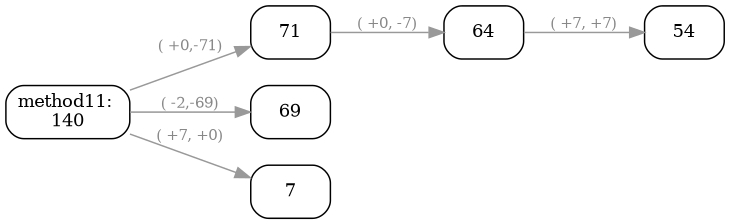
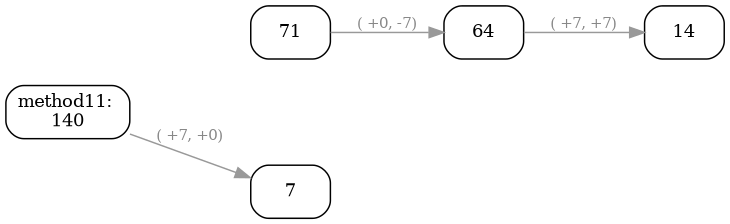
(684, 32) -> (684, 32)
(183, 71) -> none
(291, 112) -> none
